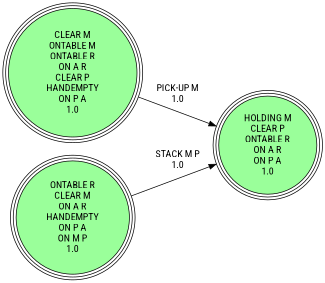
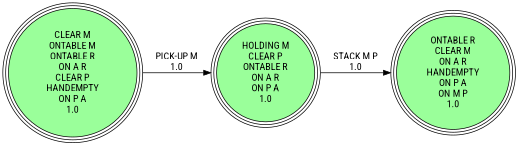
(170, 181) -> (352, 73)
